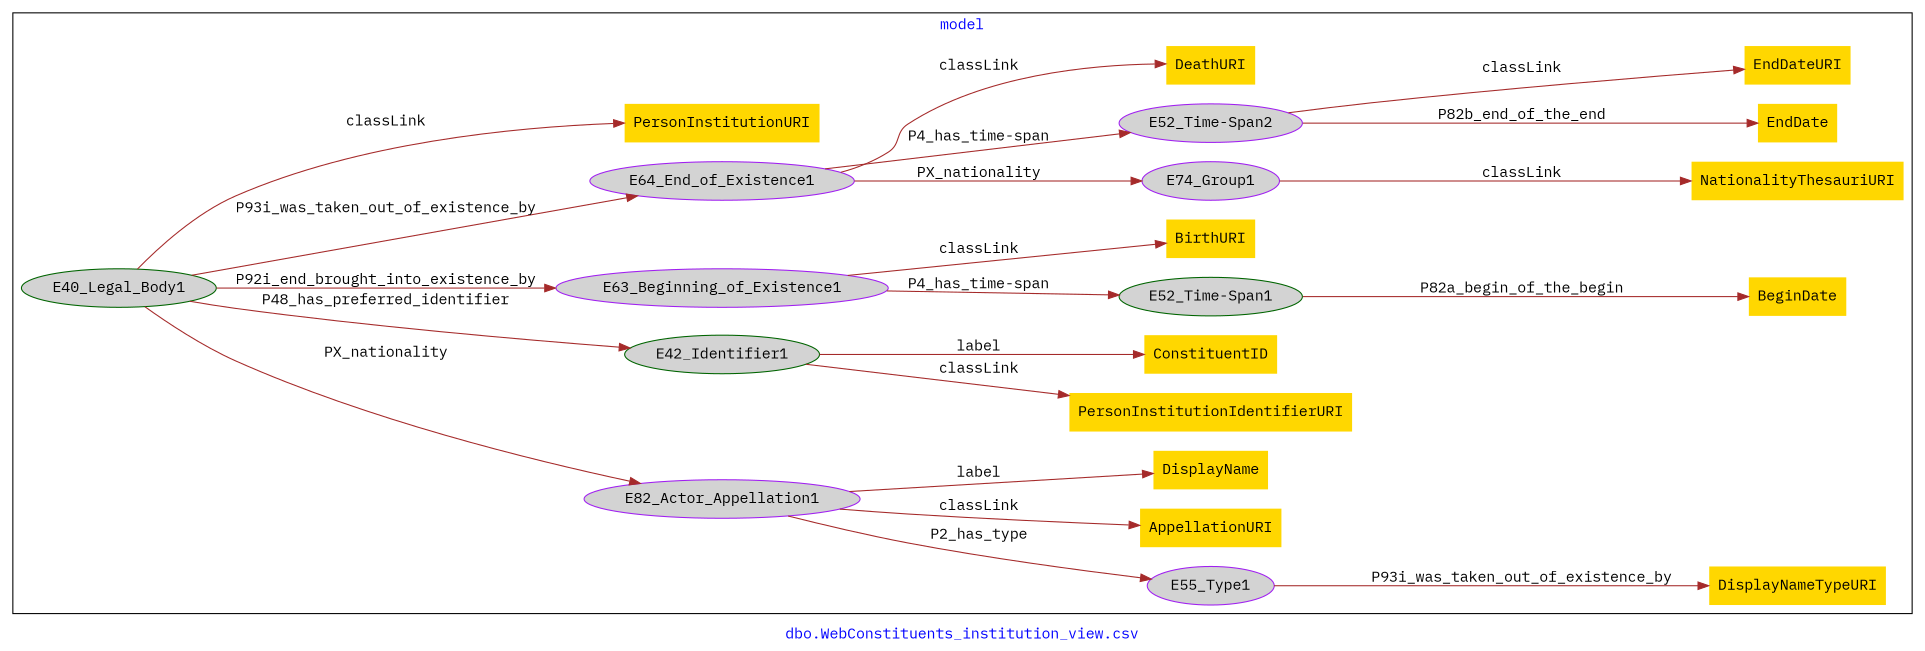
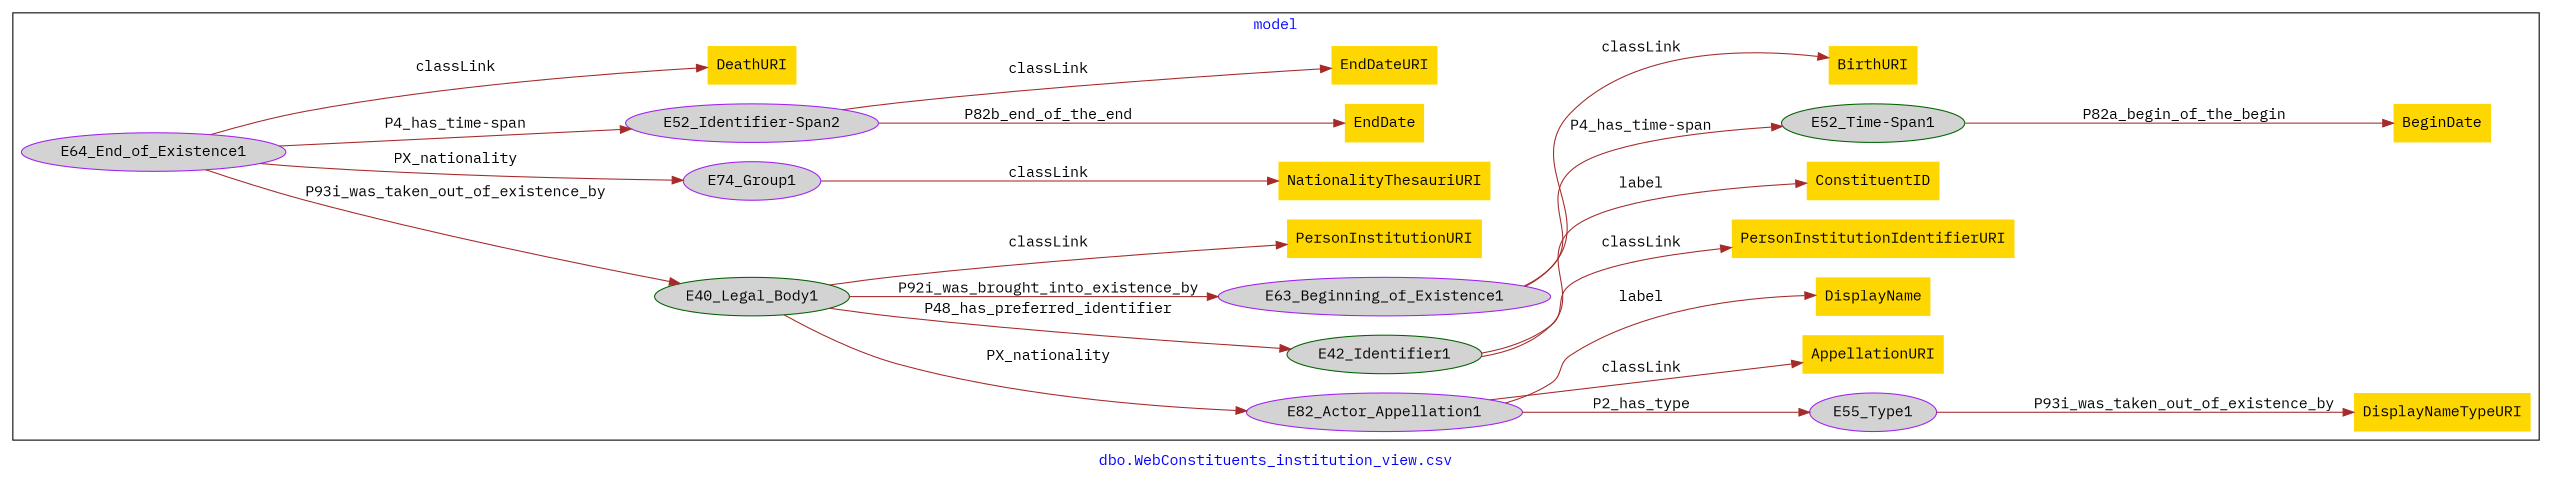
(1211, 123) -> (752, 123)
(409, 236) -> (436, 232)
(386, 280) -> (1048, 289)
